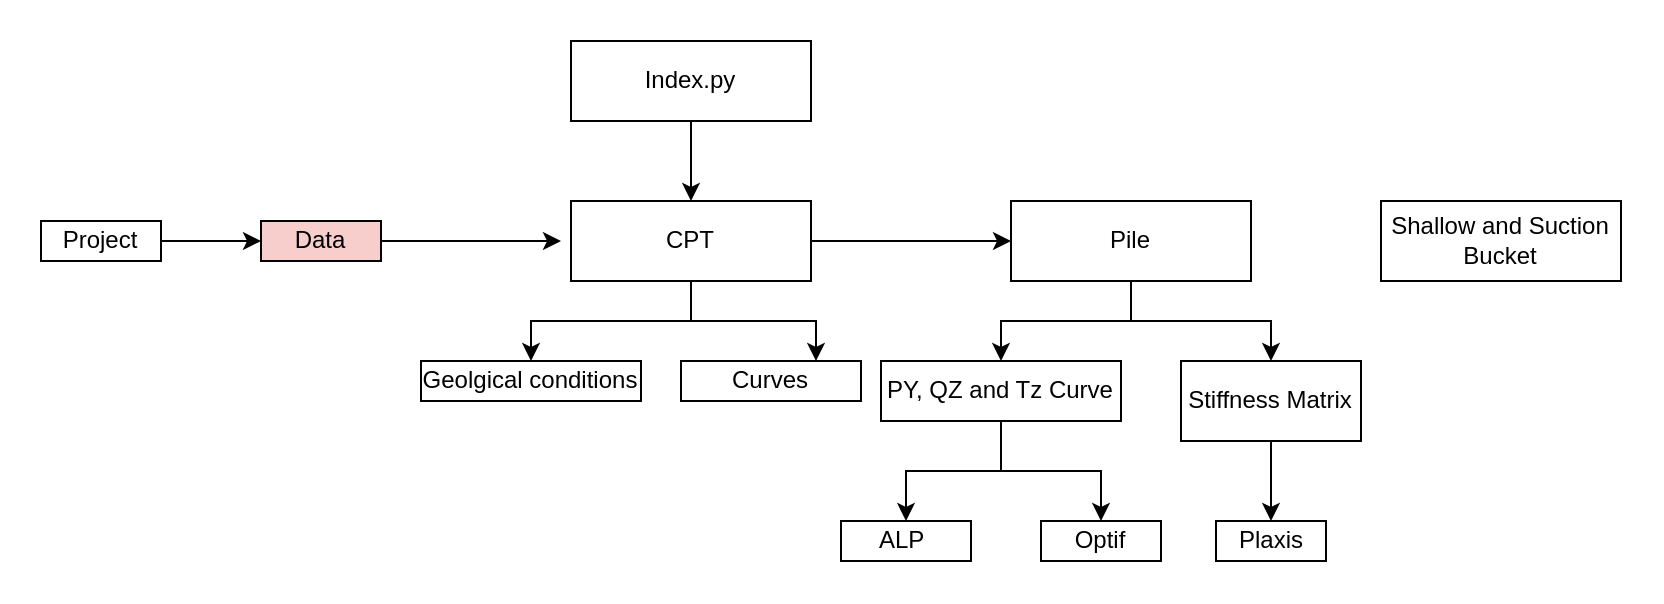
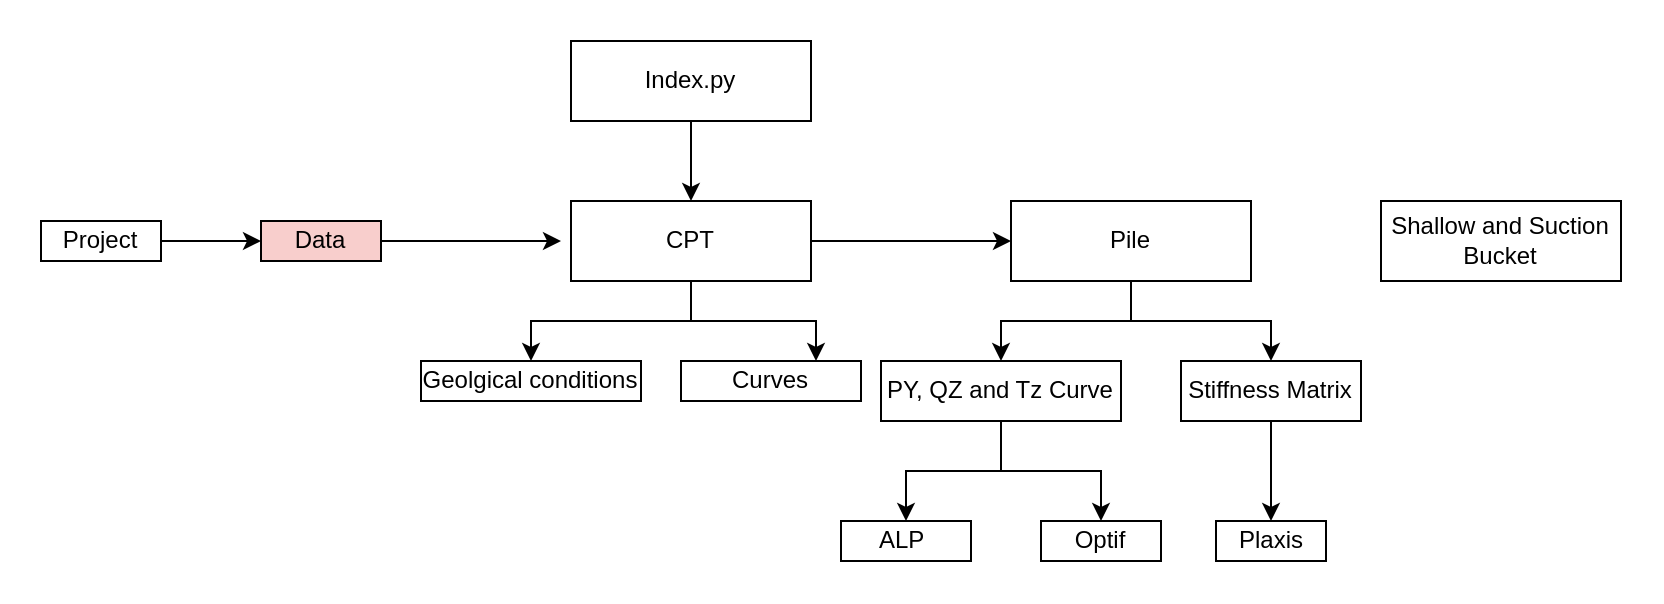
(1271, 401) -> (1271, 391)
